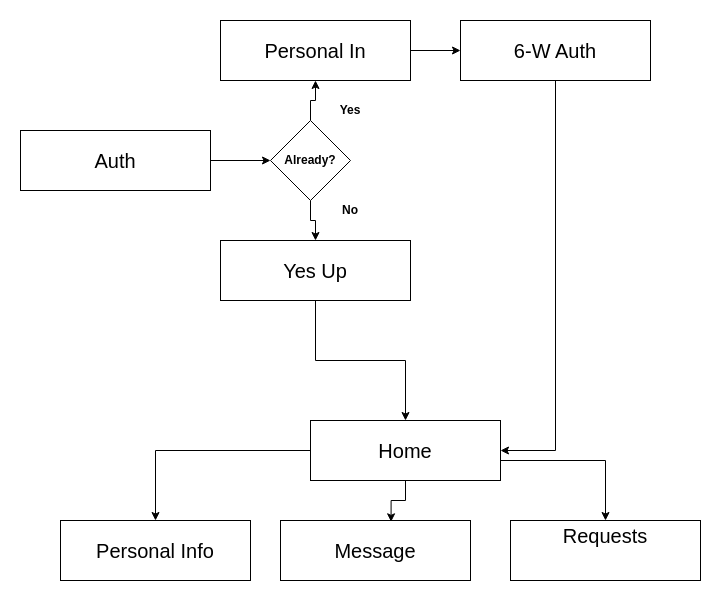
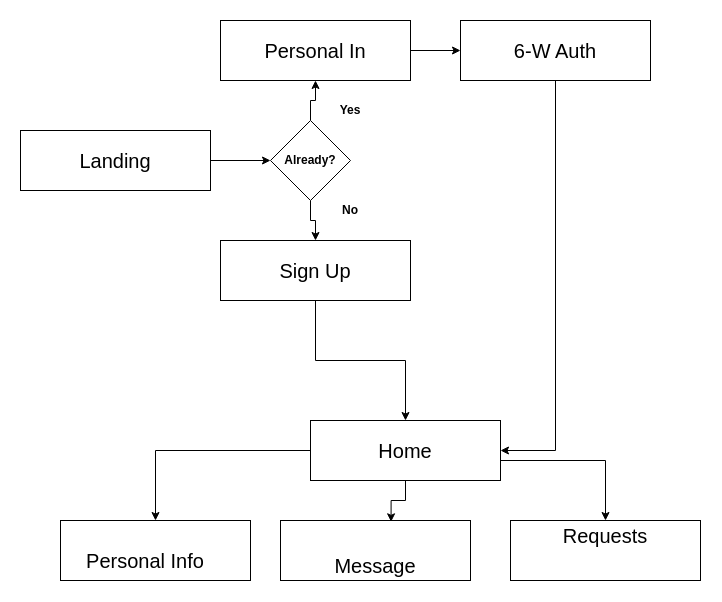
(116, 161) -> (116, 161)
(316, 271) -> (316, 271)
(156, 551) -> (146, 561)
(376, 551) -> (376, 566)
